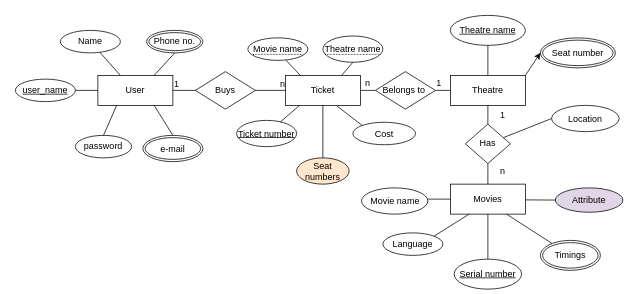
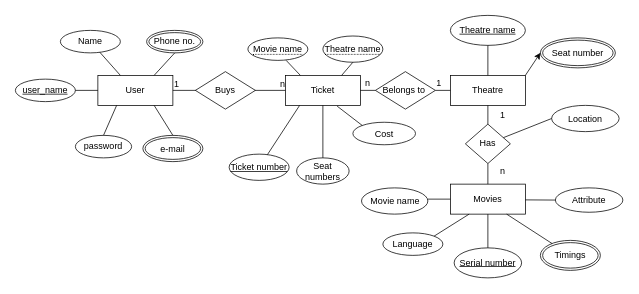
(267, 134) -> (259, 167)
(323, 171) -> (323, 171)
(589, 200) -> (589, 200)
(488, 274) -> (488, 263)
